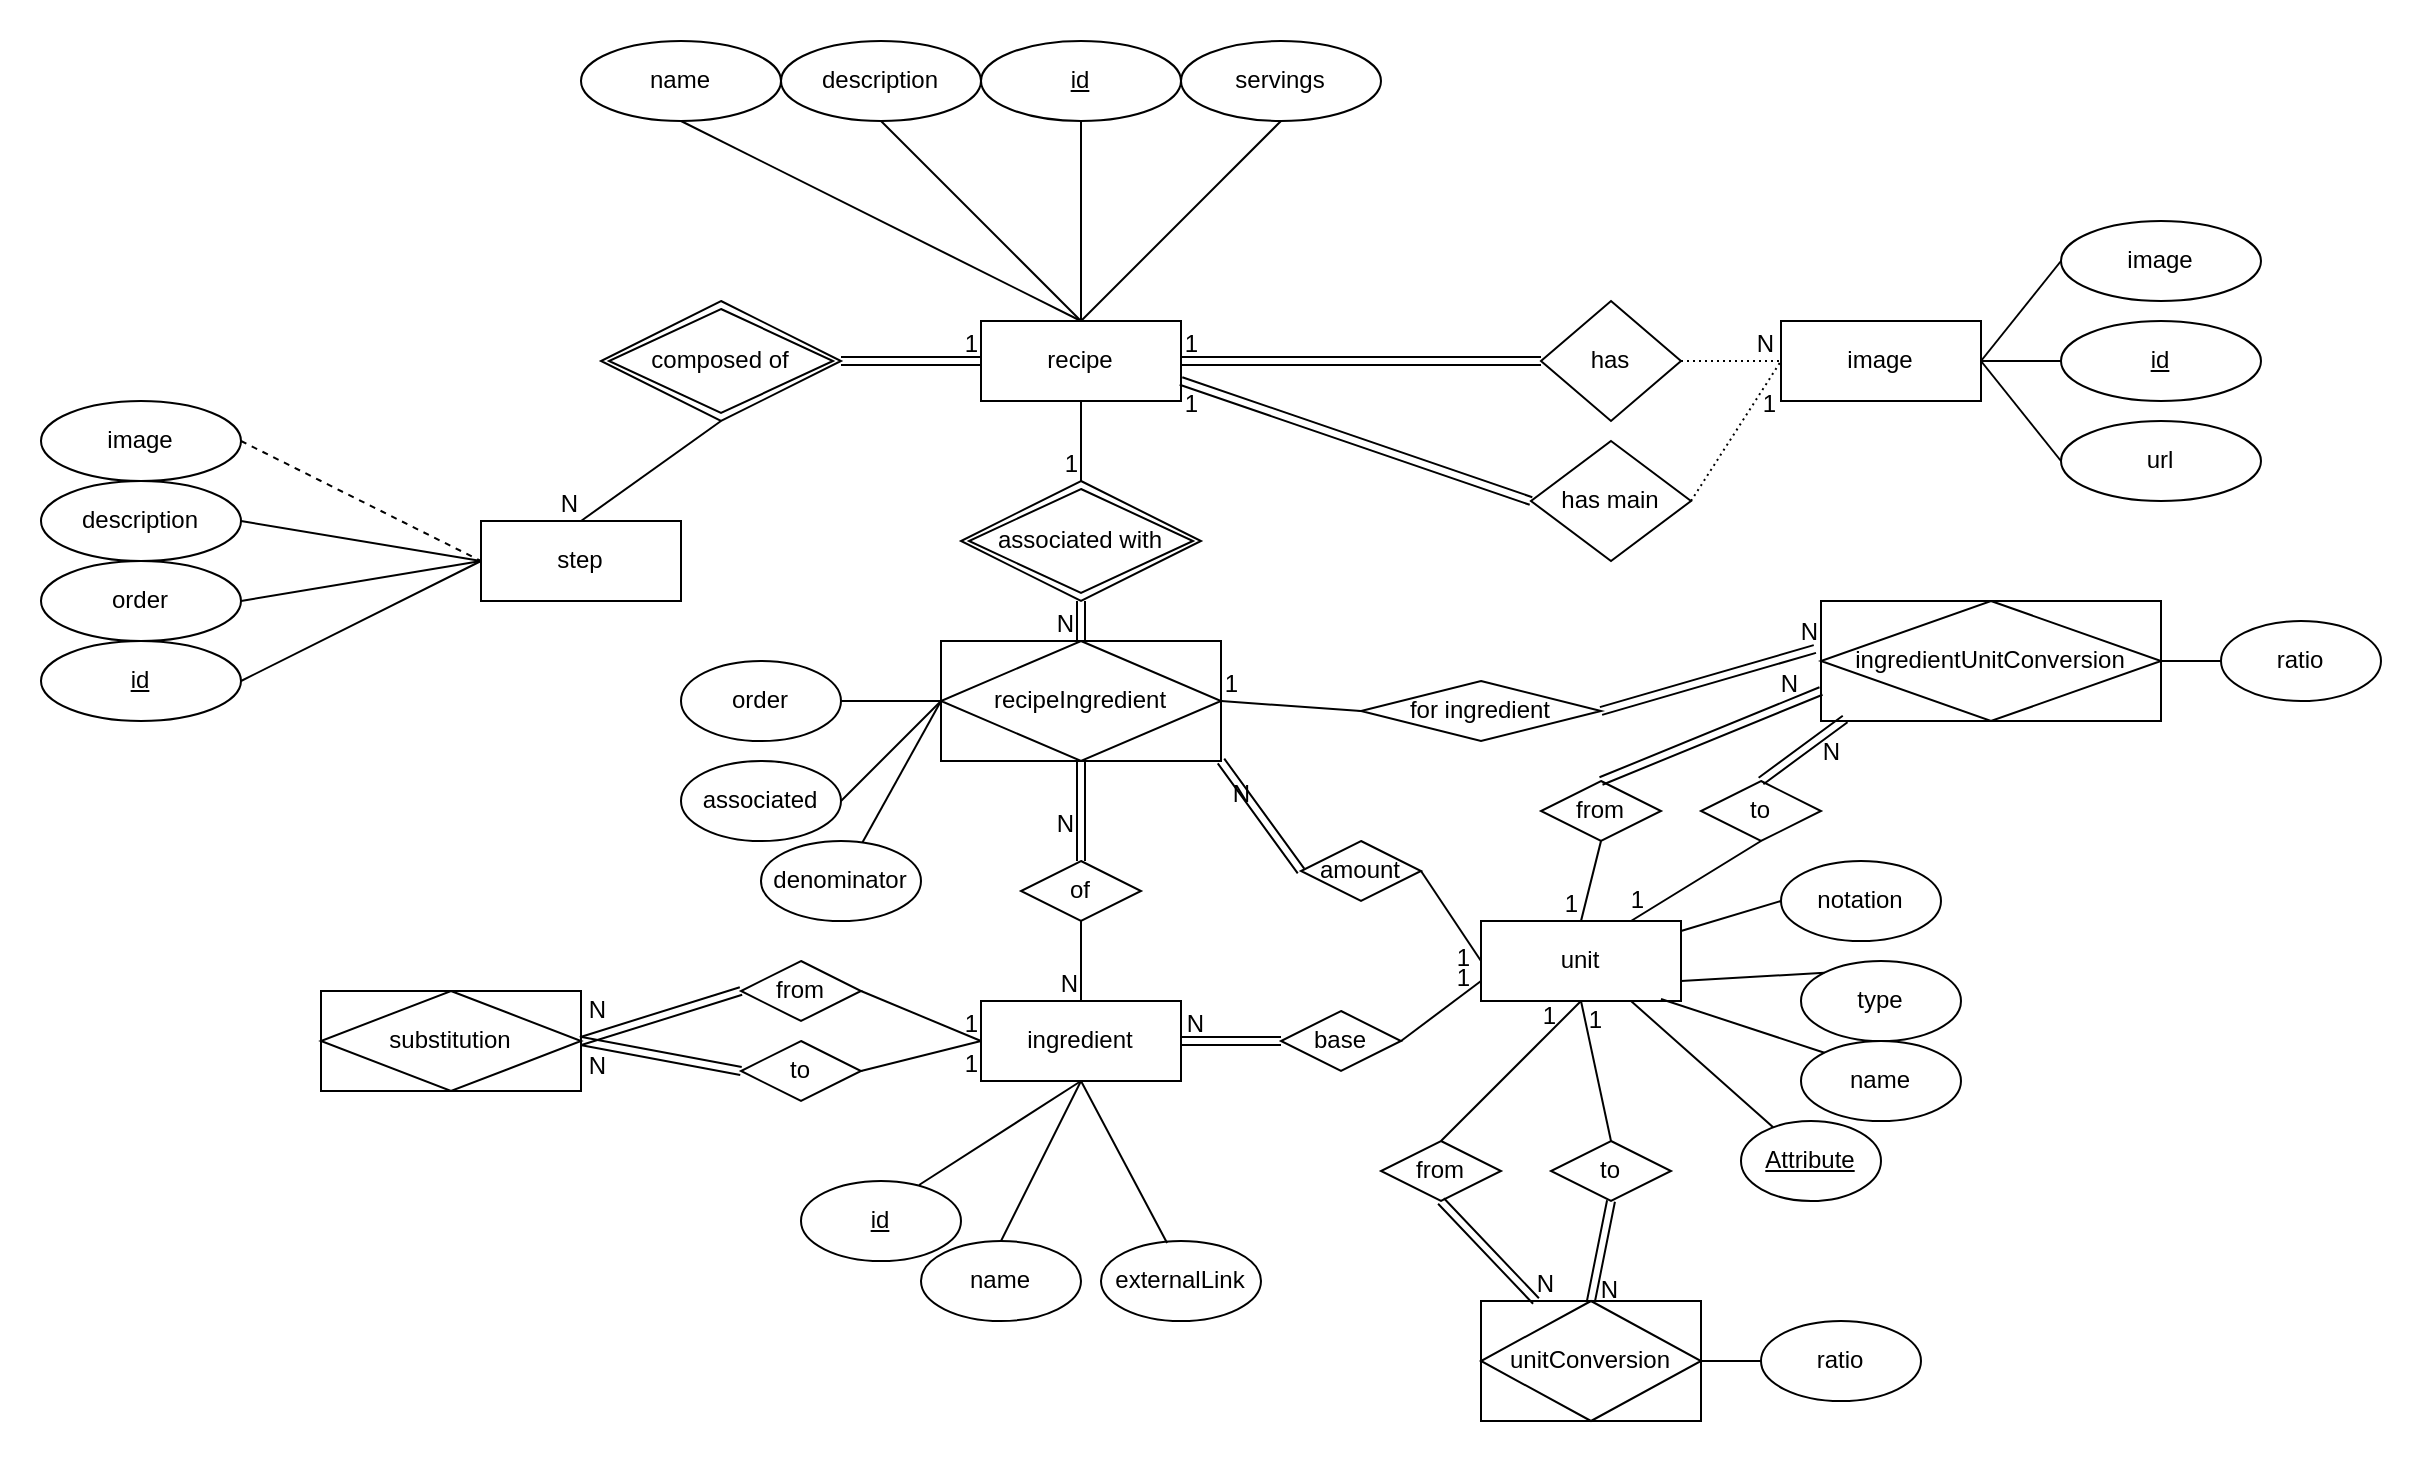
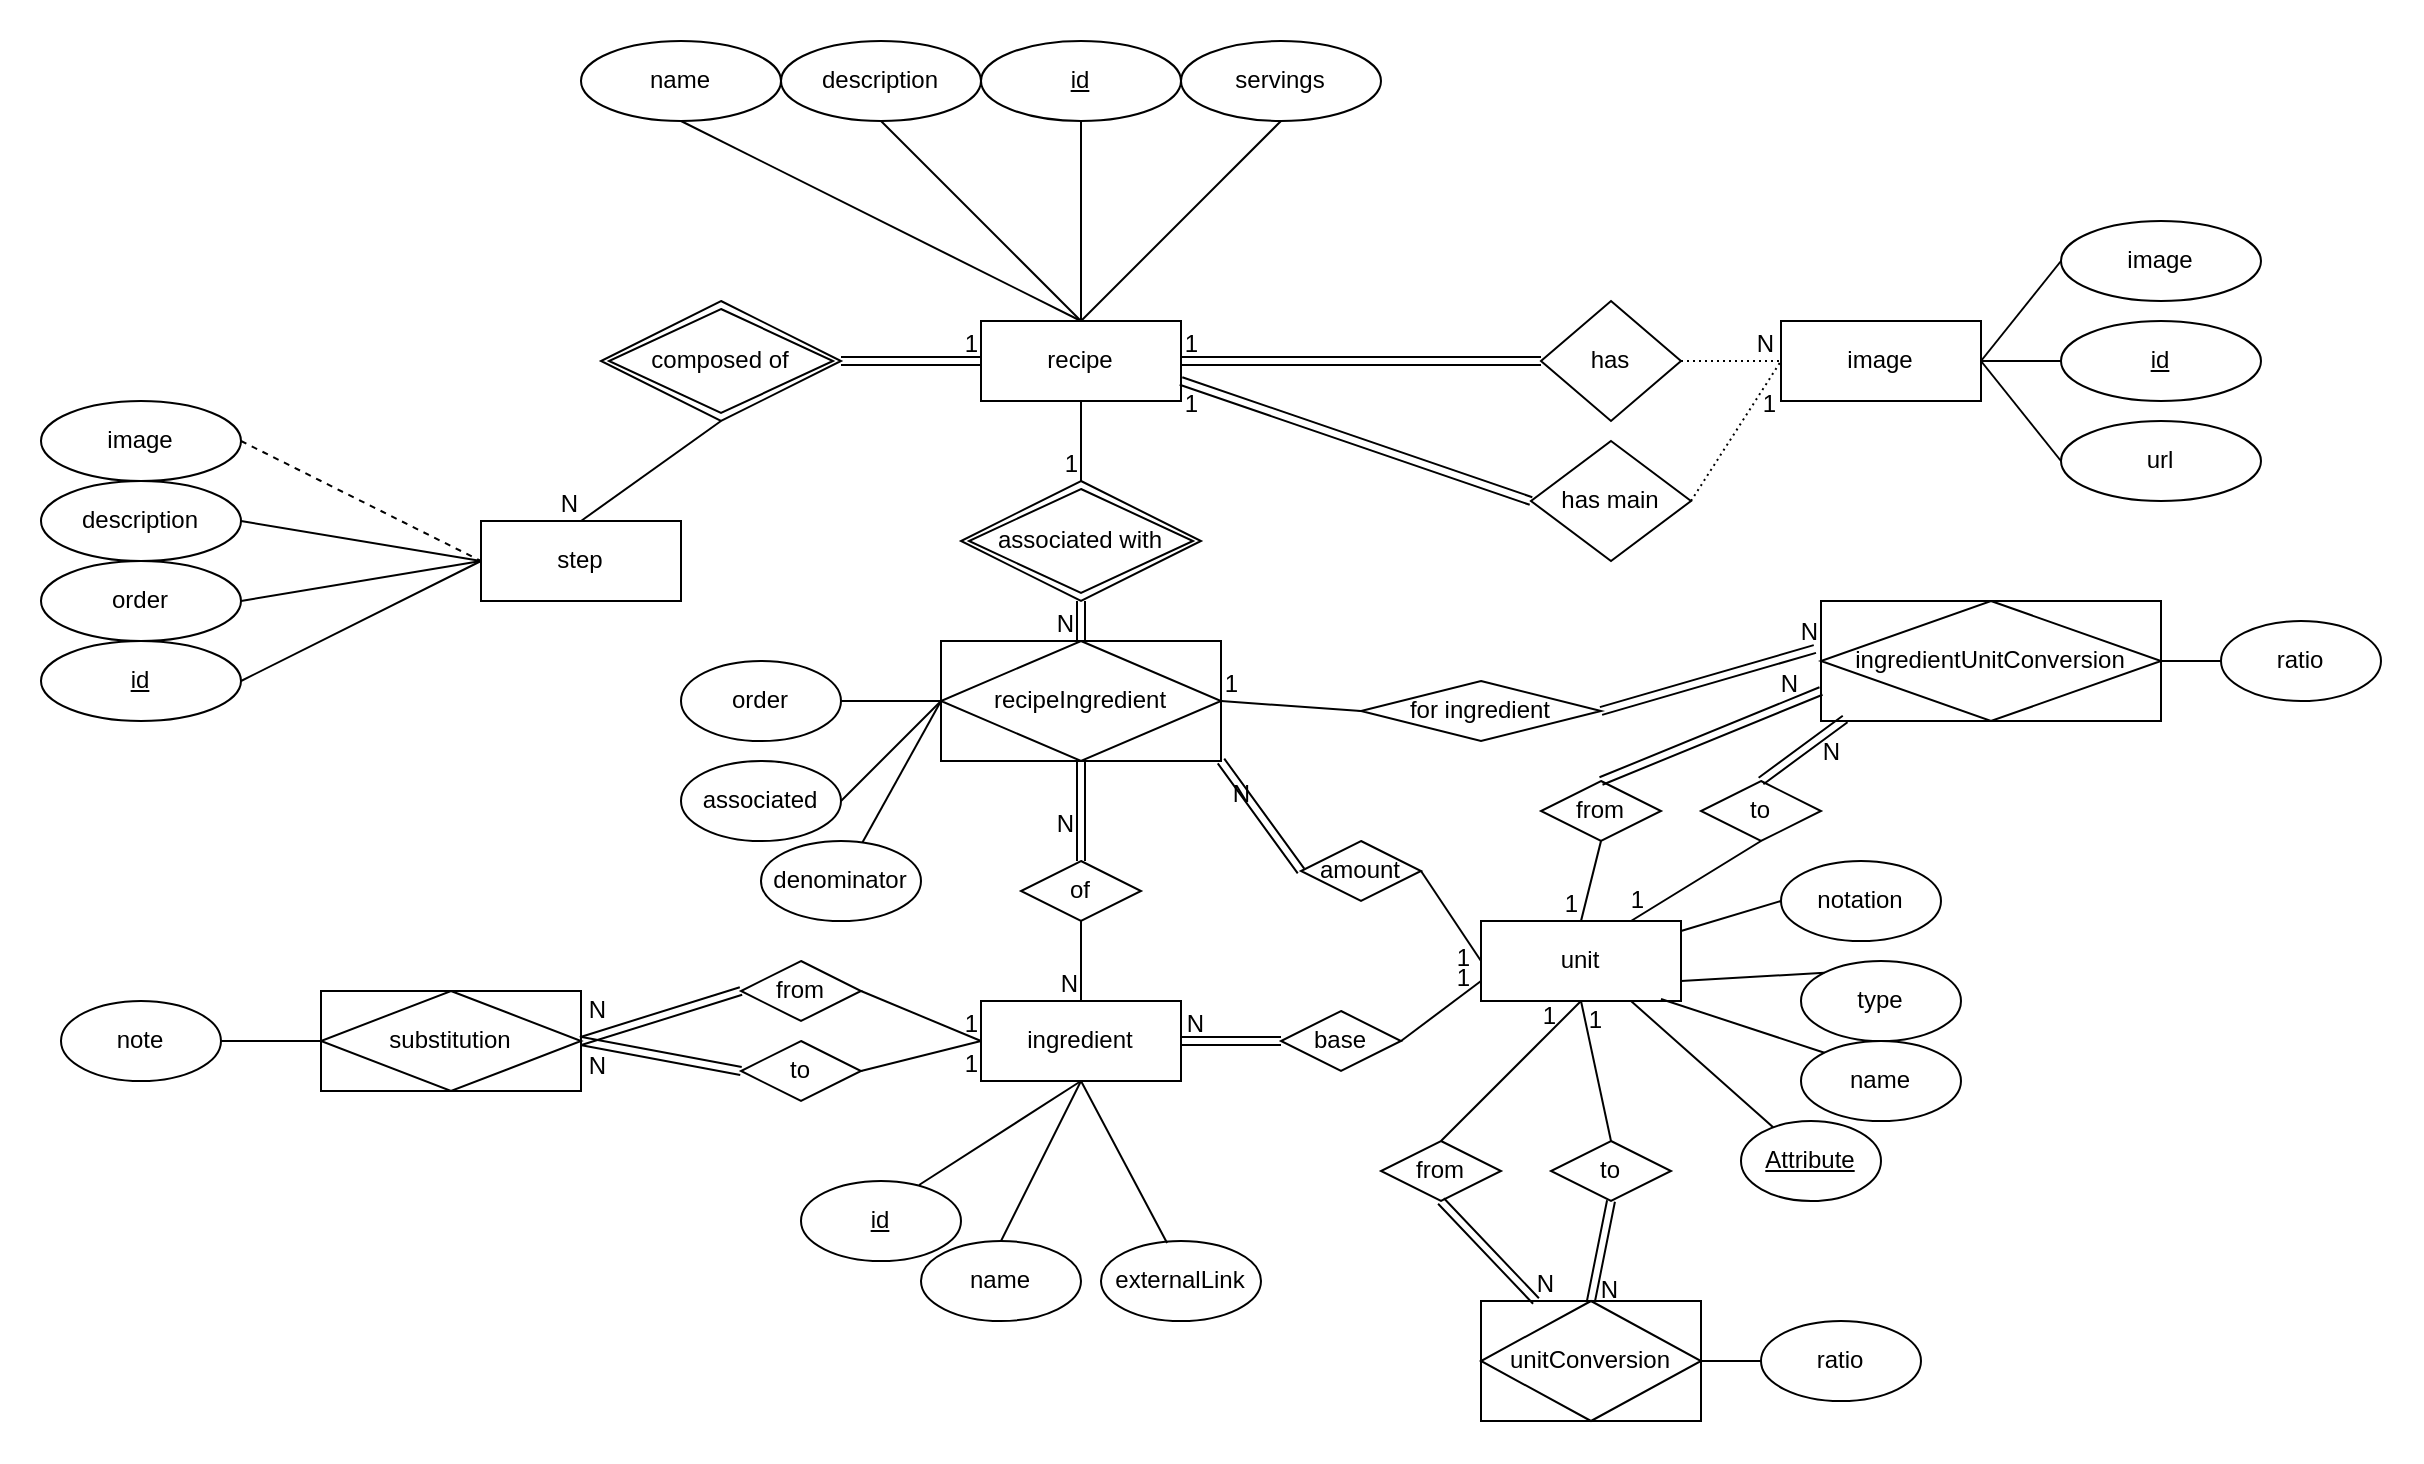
none -> (141, 1041)
none -> (270, 1041)
